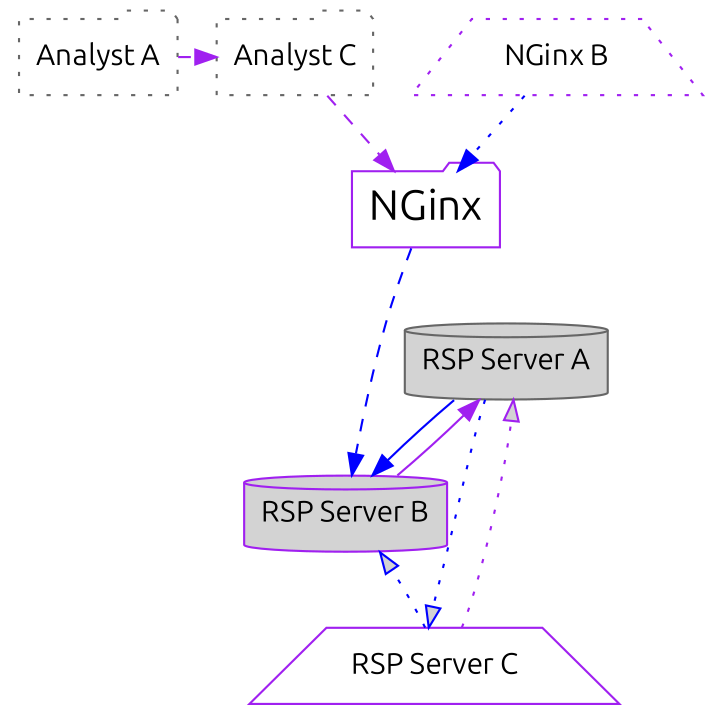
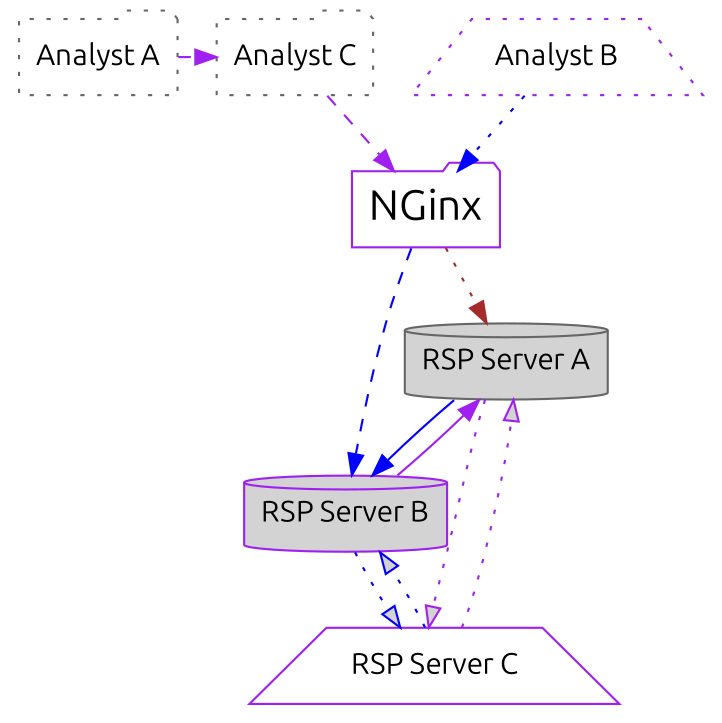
(557, 57) -> (557, 57)
none -> (461, 276)
(459, 503) -> (459, 503)
none -> (371, 582)
